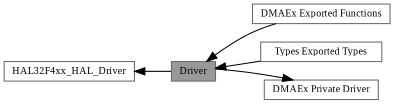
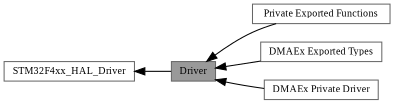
(321, 14) -> (321, 14)
(321, 52) -> (321, 52)
(69, 71) -> (69, 71)
(249, 73) -> (245, 86)
